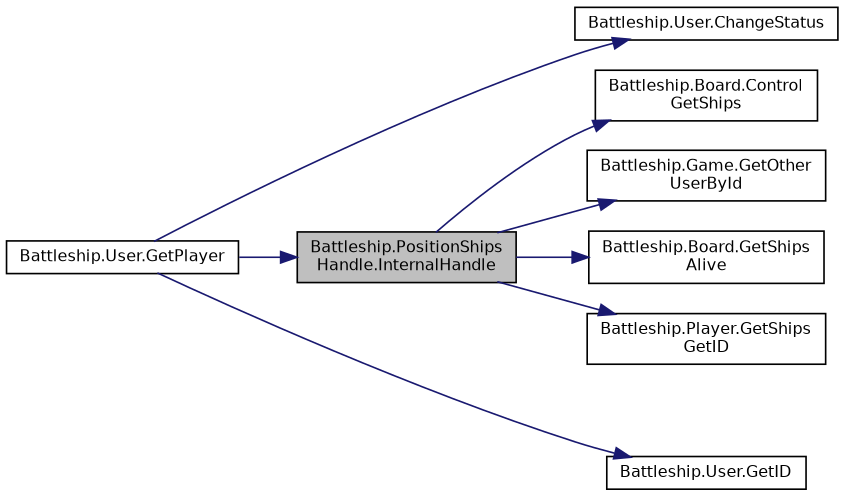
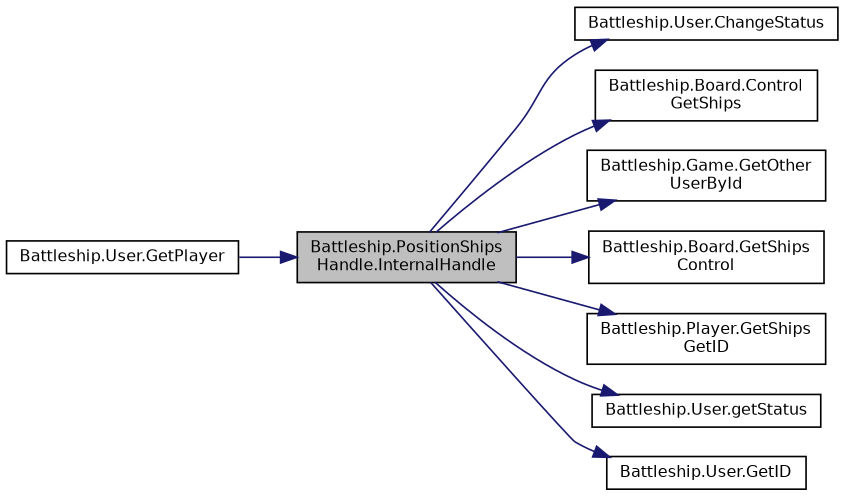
(379, 133) -> (509, 136)
(706, 257) -> (706, 257)
(383, 371) -> (509, 371)
none -> (706, 411)
